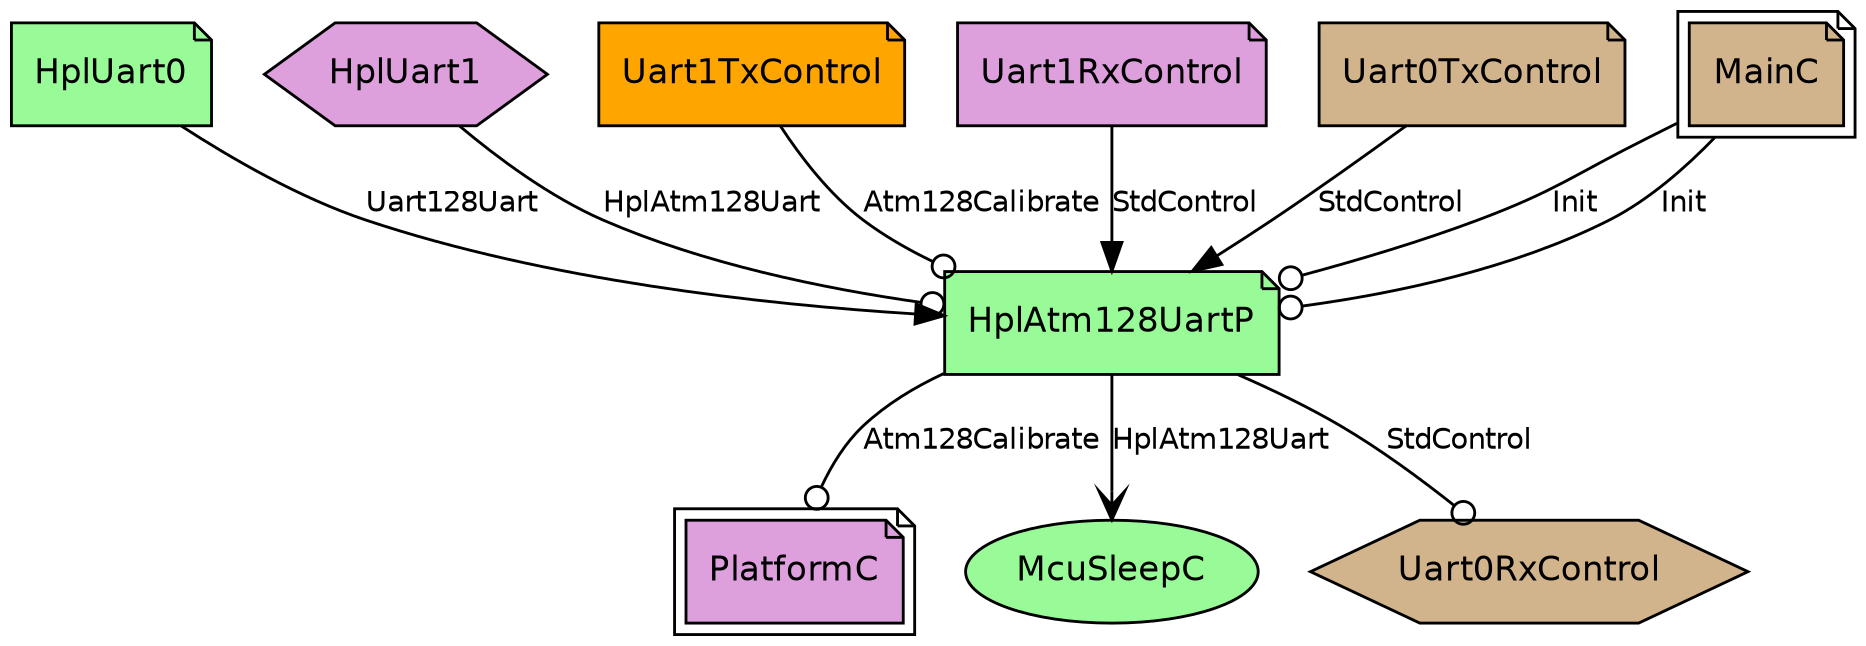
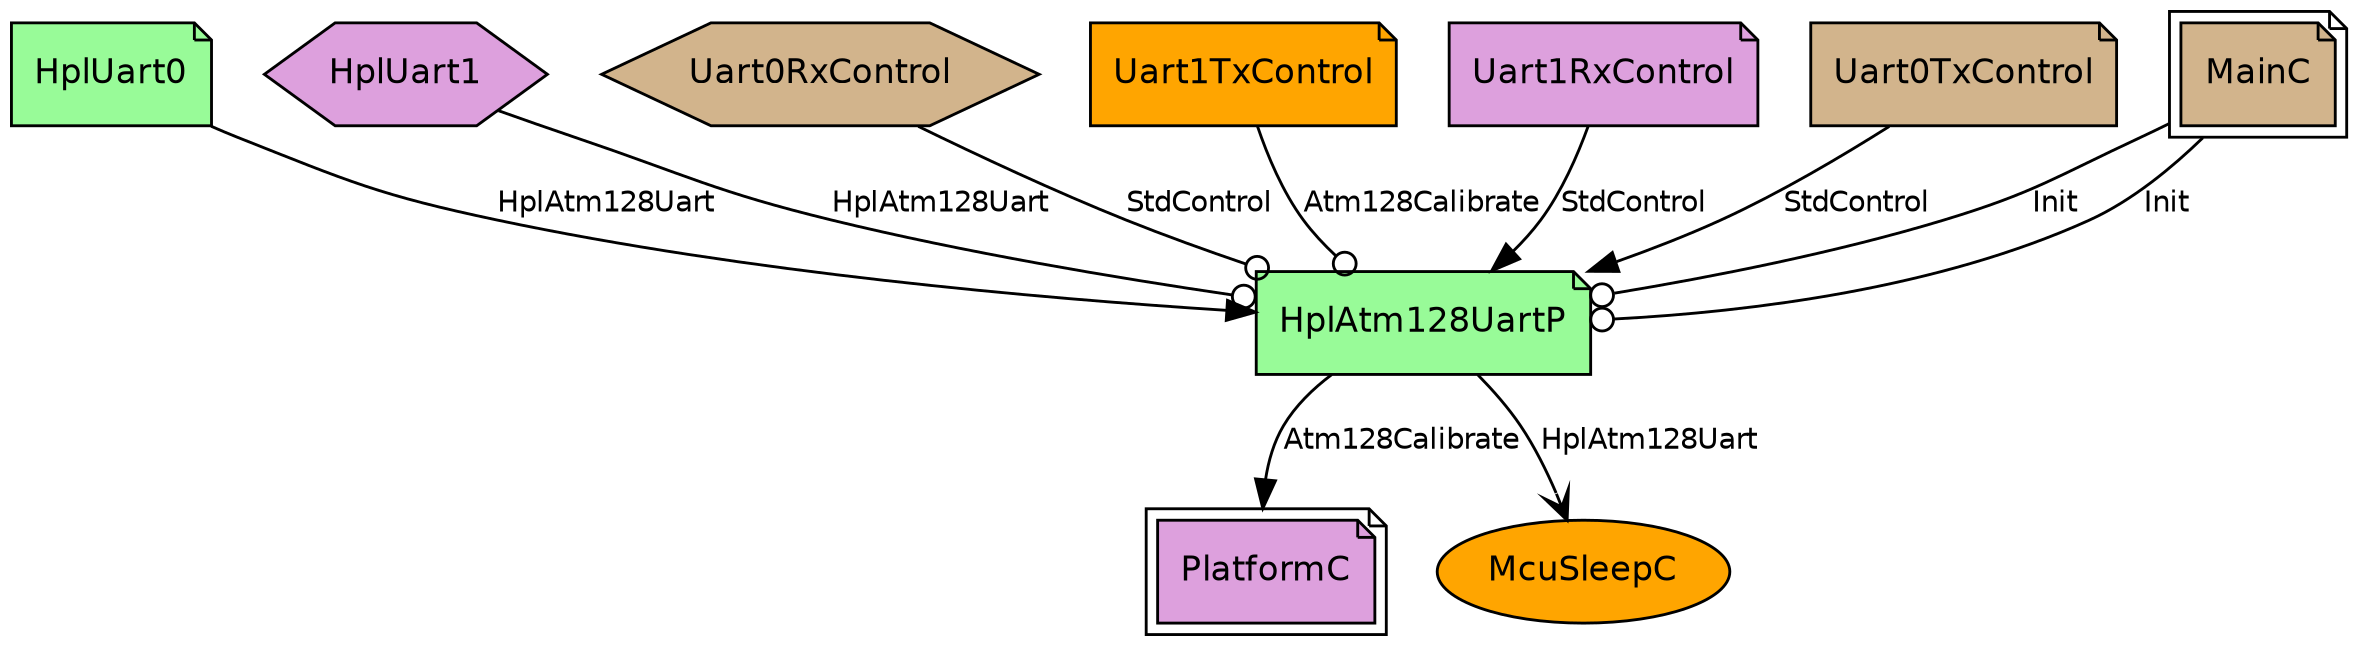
(453, 204) -> (606, 204)
(872, 418) -> (1287, 420)
(1351, 432) -> (1080, 201)
(1112, 572) -> (1584, 572)
